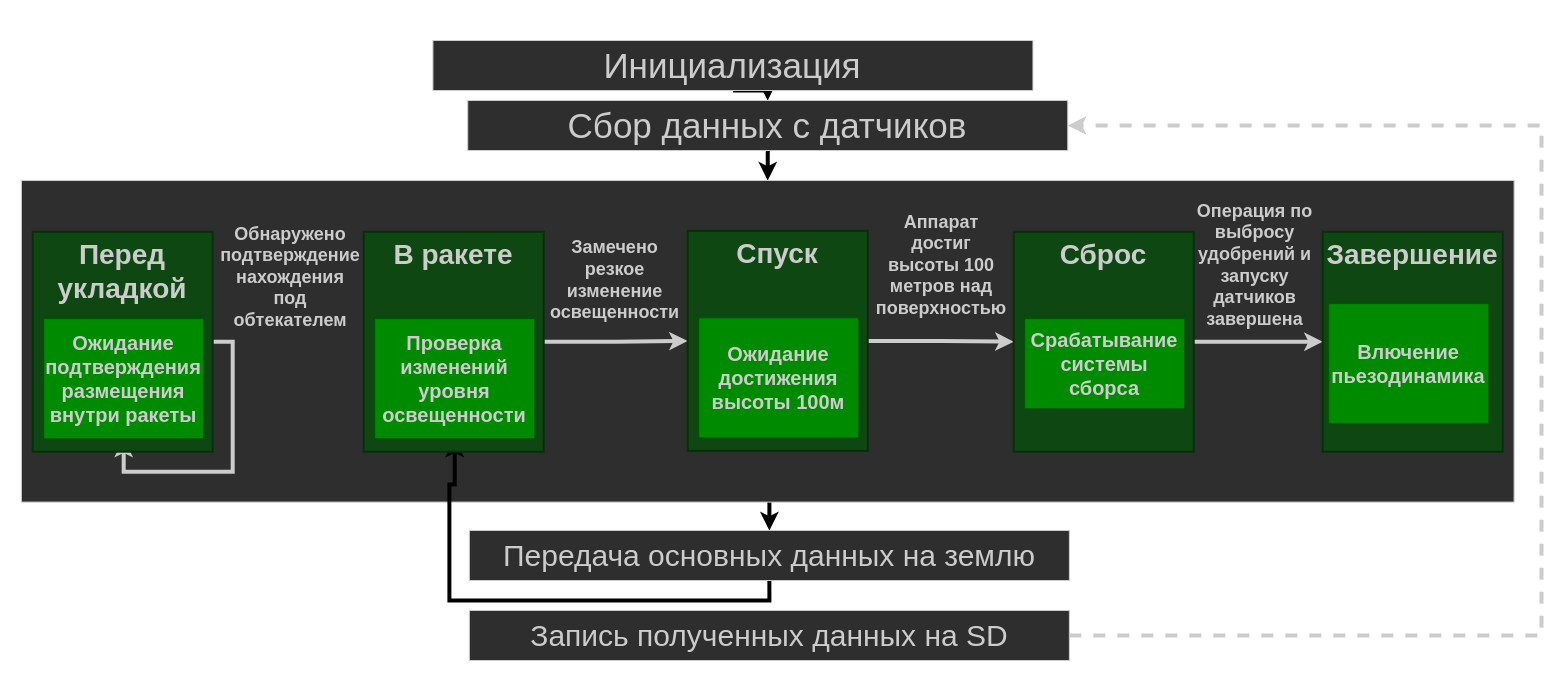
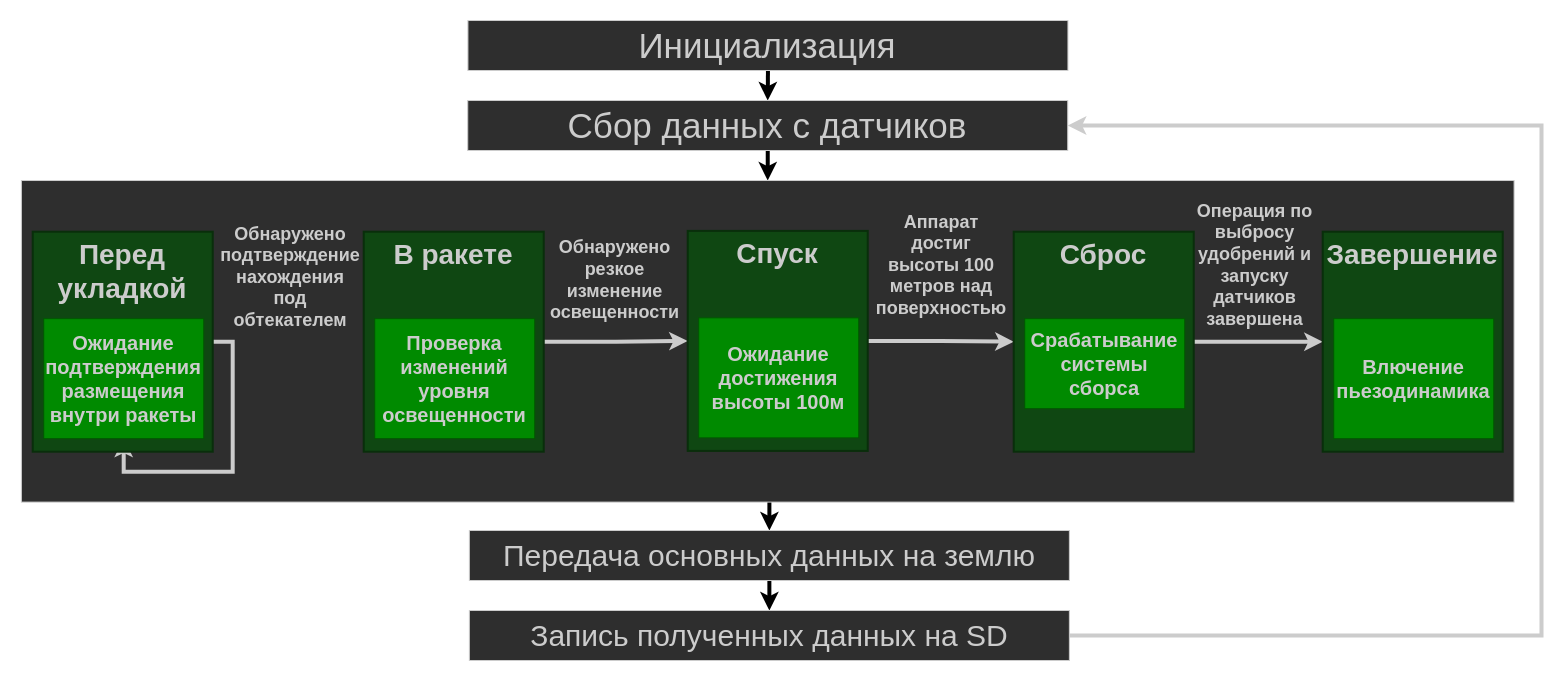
(733, 66) -> (768, 46)
(615, 281) -> (615, 281)
(1409, 364) -> (1414, 379)
(563, 601) -> (769, 596)
(1542, 634) -> (1542, 634)
